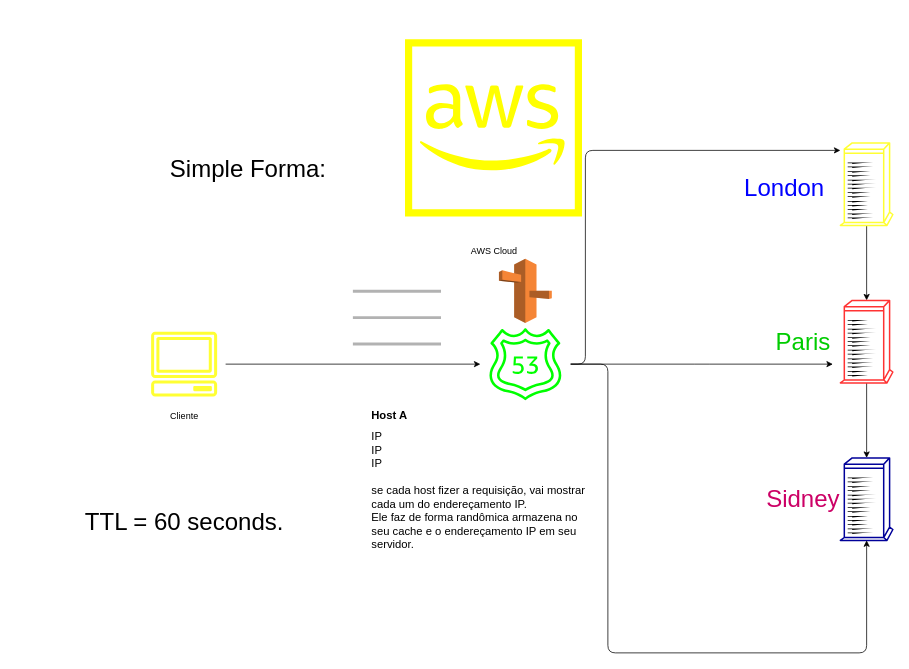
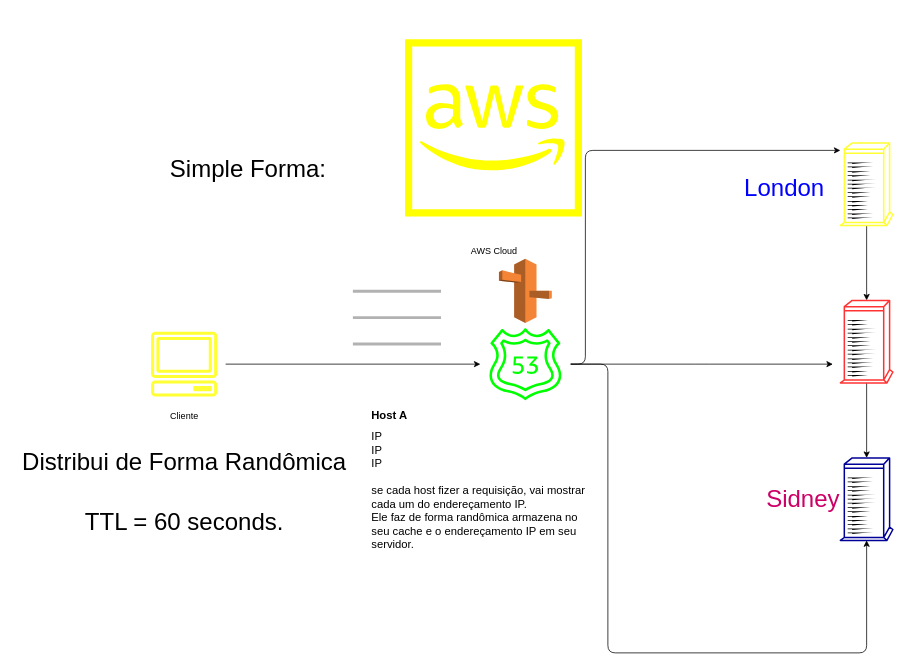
(803, 342) -> none
none -> (184, 462)
